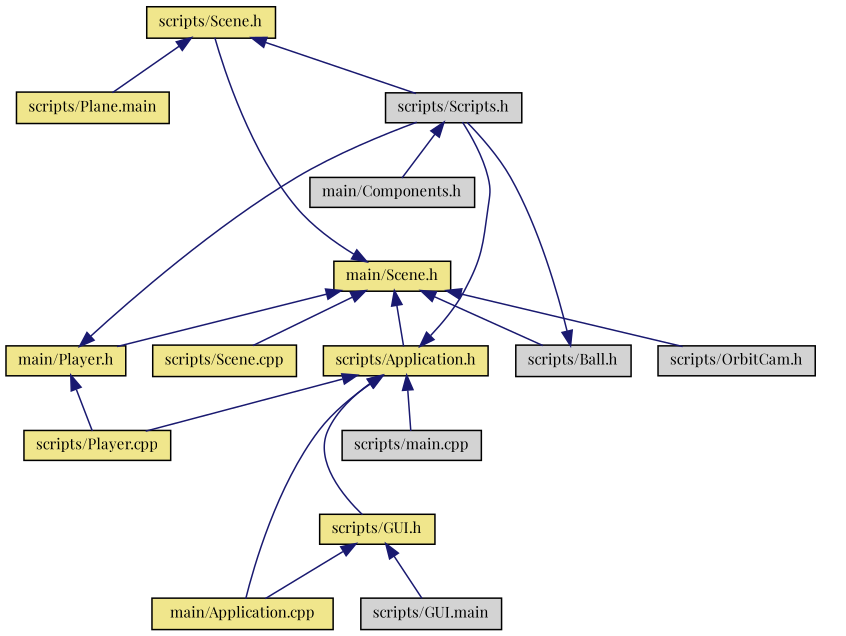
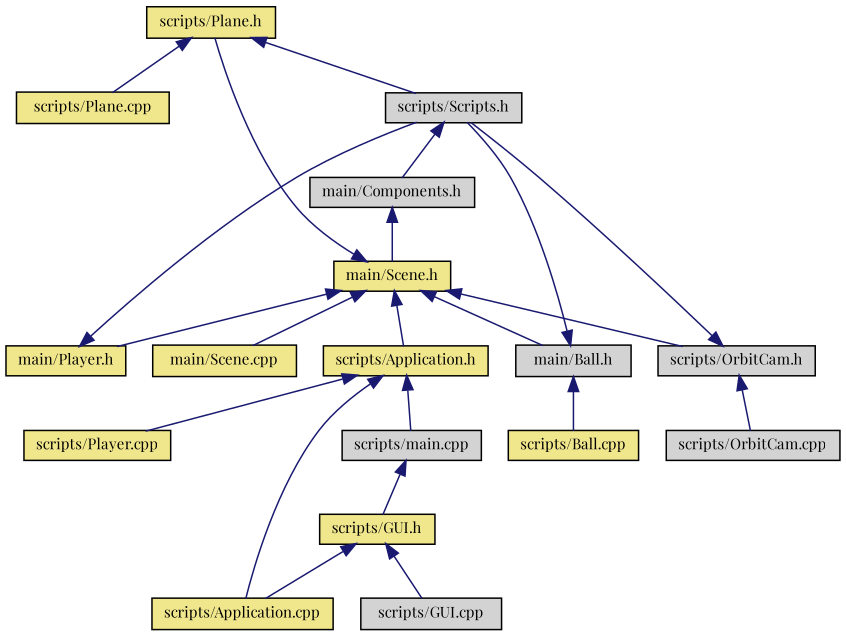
(211, 22) -> (211, 22)
(93, 108) -> (93, 108)
(484, 233) -> (594, 226)
none -> (392, 242)
(225, 361) -> (225, 361)
(573, 361) -> (573, 361)
(84, 410) -> none
none -> (573, 445)
none -> (753, 445)
(325, 446) -> (391, 495)
(243, 614) -> (243, 614)
(431, 614) -> (431, 614)
